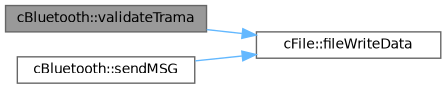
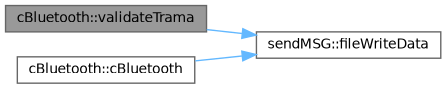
(349, 45) -> (349, 45)
(106, 70) -> (106, 70)
